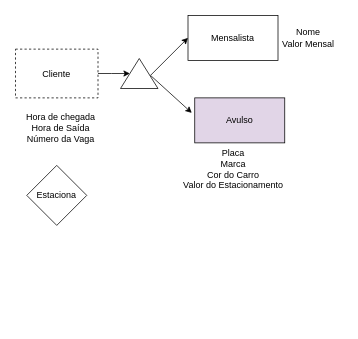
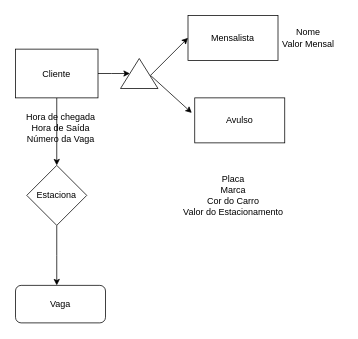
(57, 74) -> (57, 74)
(240, 120) -> (240, 120)
none -> (57, 129)
(233, 169) -> (233, 195)
none -> (57, 252)
none -> (60, 304)
